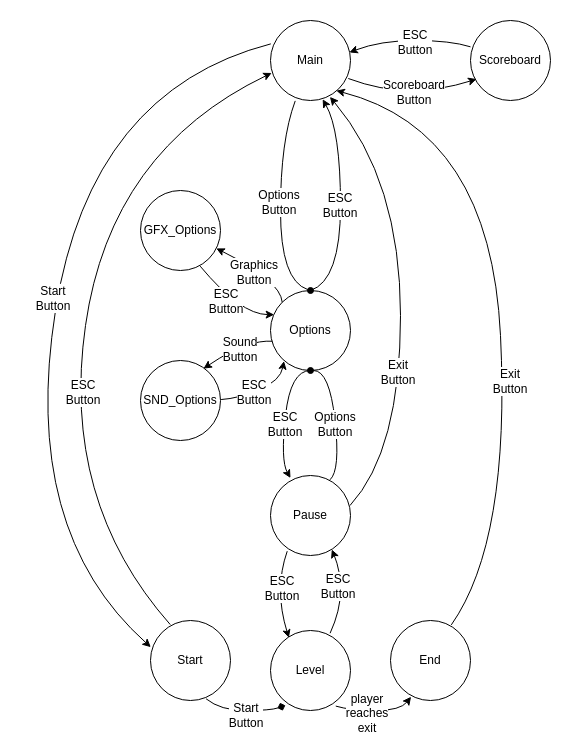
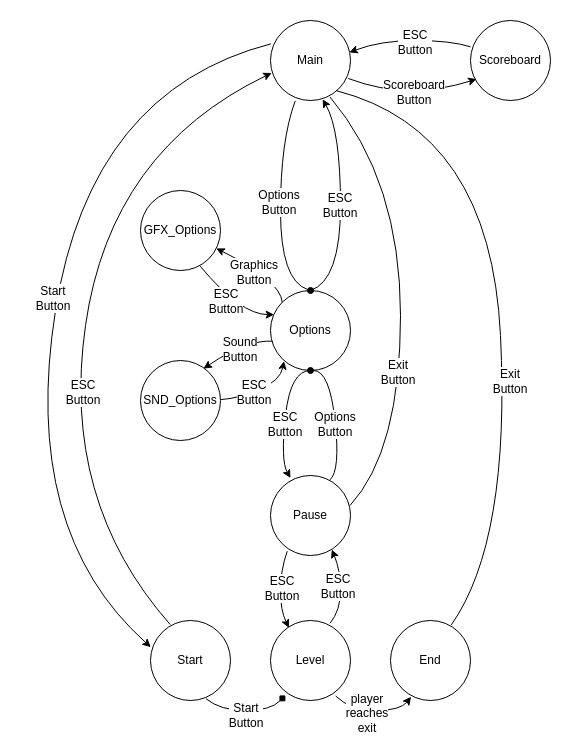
(344, 93) -> (341, 92)
(335, 103) -> (332, 100)
(311, 671) -> (311, 661)
